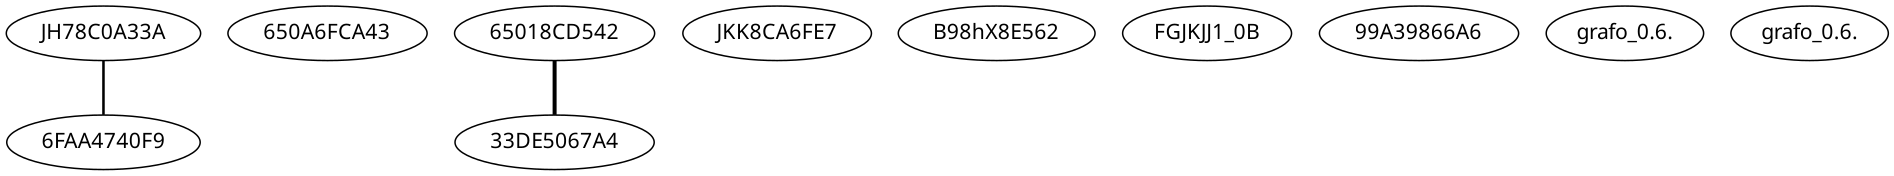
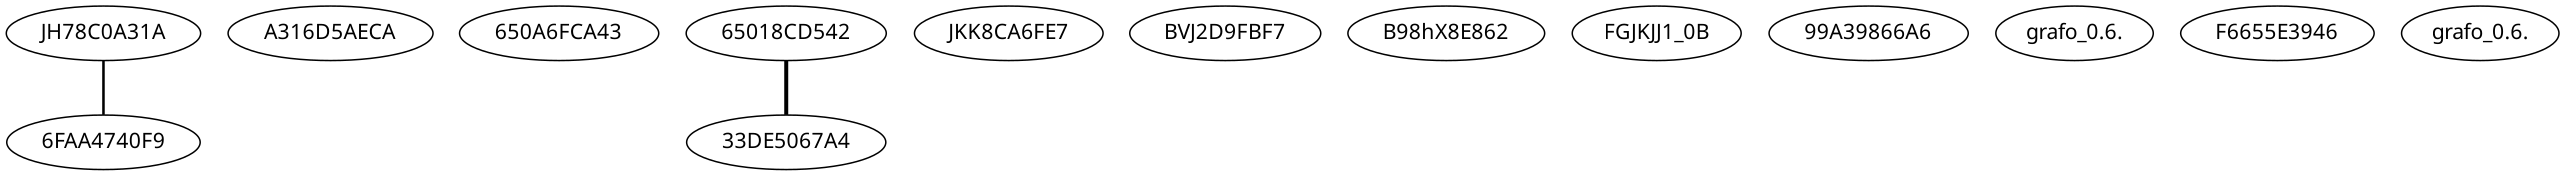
(103, 33) -> (103, 33)
none -> (331, 33)
(997, 33) -> (1446, 33)
none -> (1225, 33)
none -> (2277, 33)
